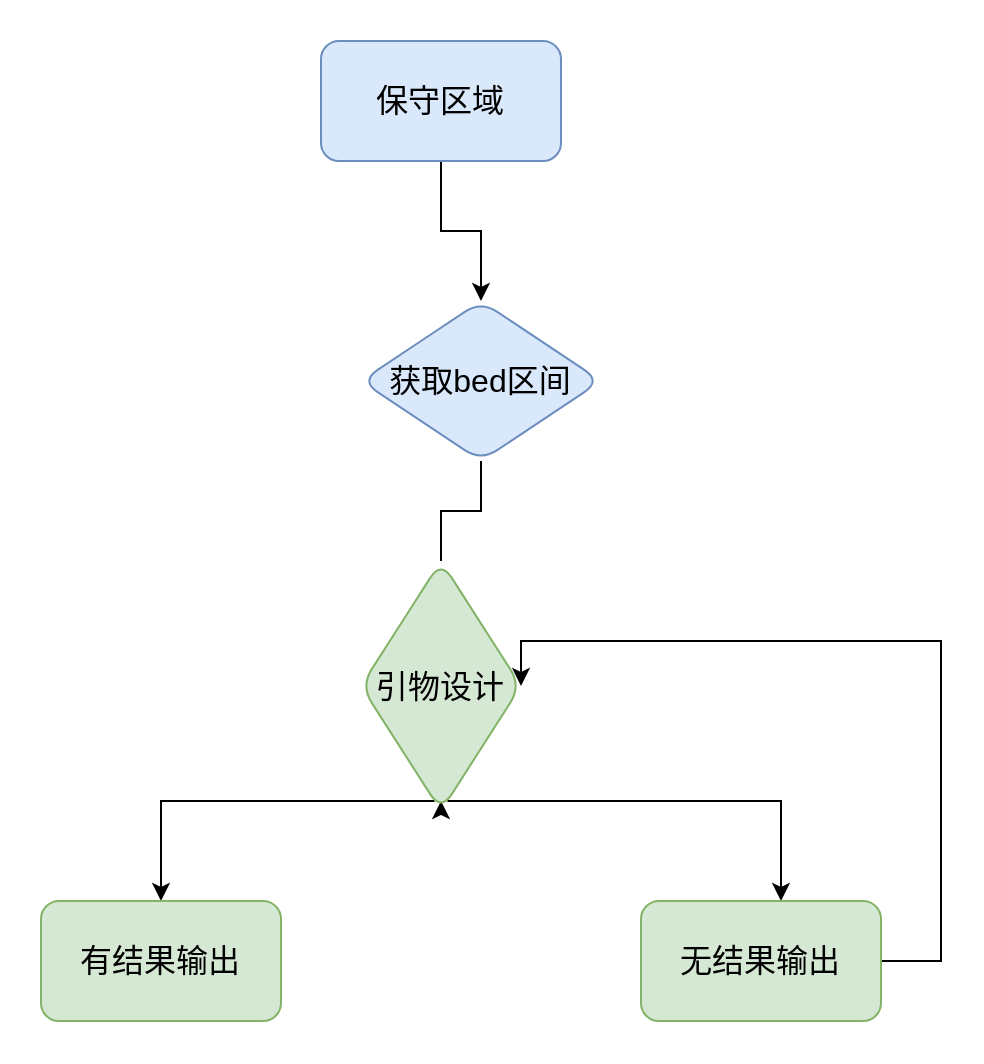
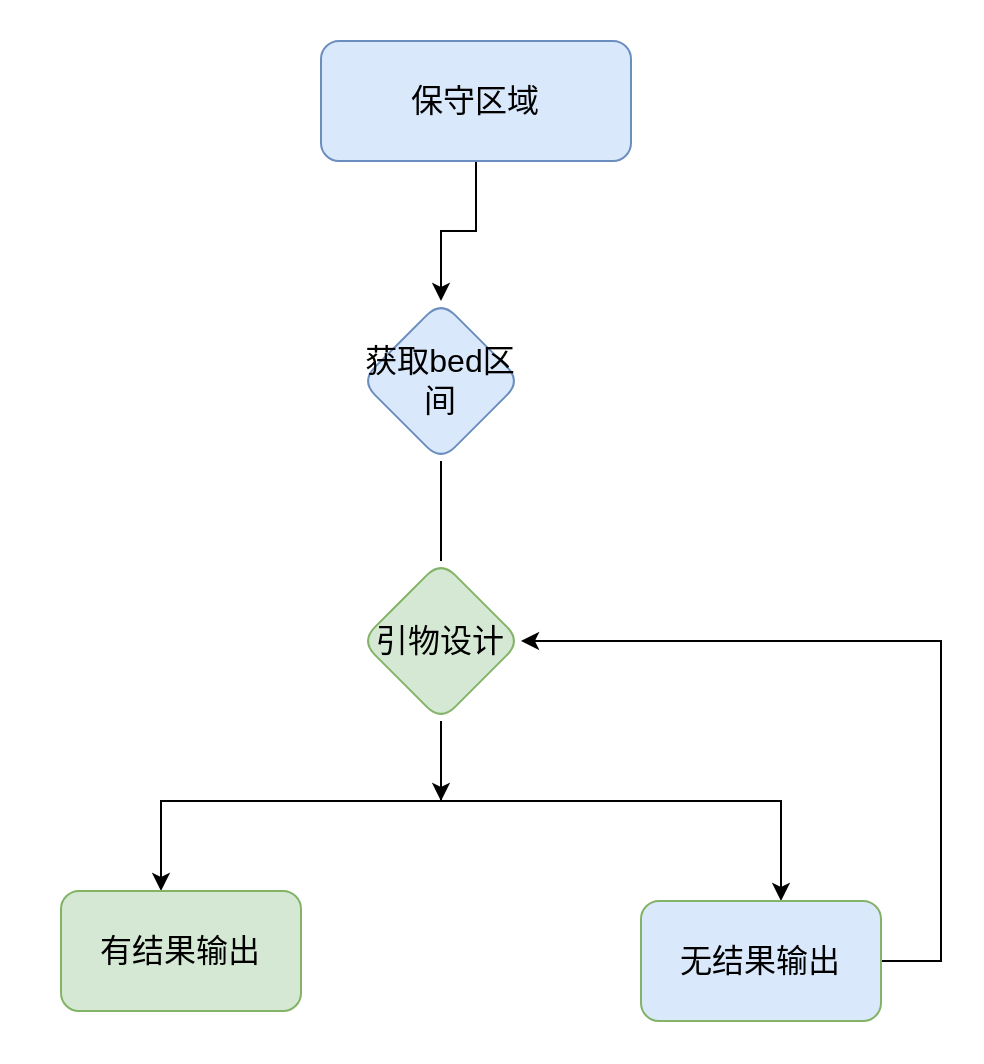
(441, 101) -> (476, 101)
(481, 381) -> (441, 381)
(441, 686) -> (441, 641)
(161, 961) -> (181, 951)
(761, 961) -> (761, 961)
